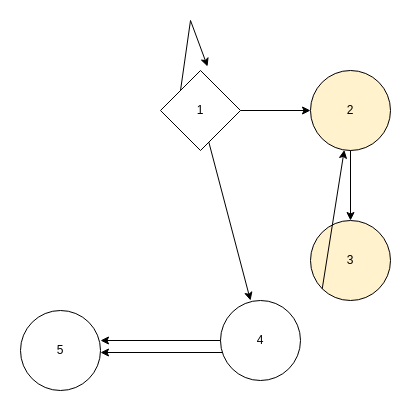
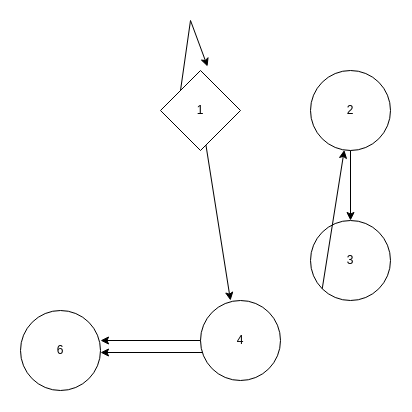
(272, 111) -> none
(351, 111) -> (351, 111)
(351, 261) -> (351, 261)
(261, 341) -> (241, 341)
(61, 351) -> (61, 351)
